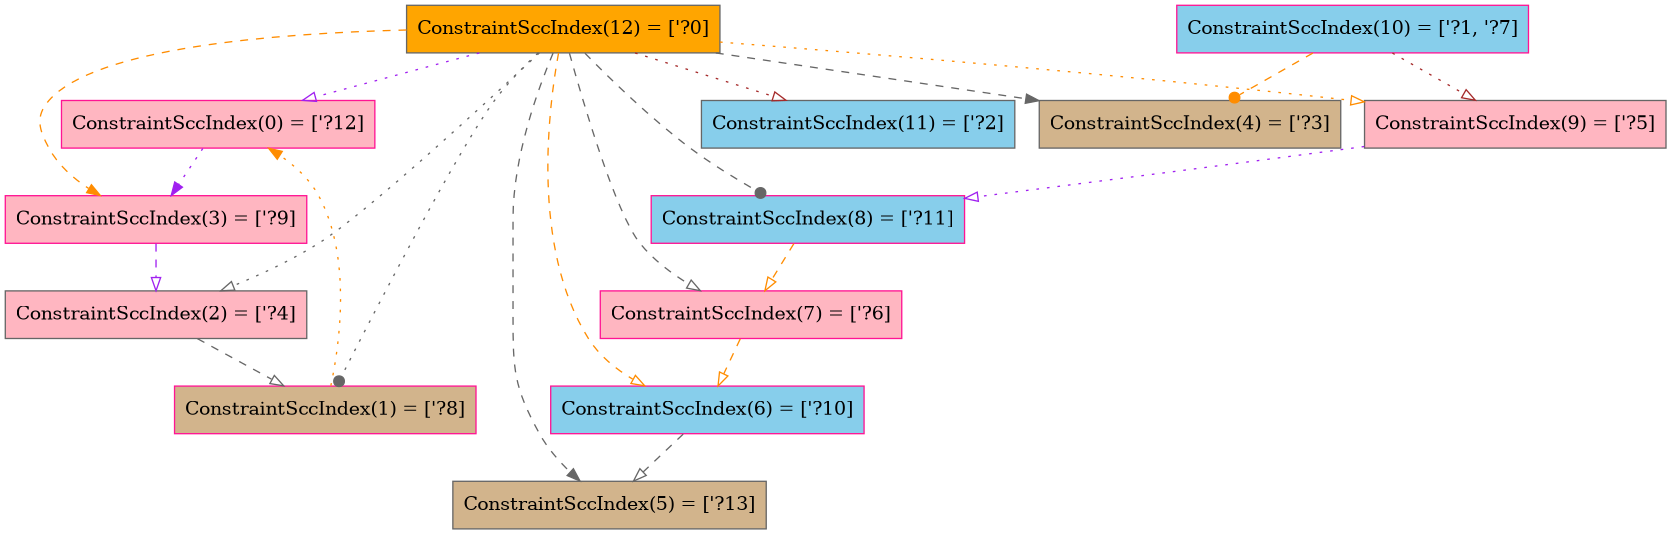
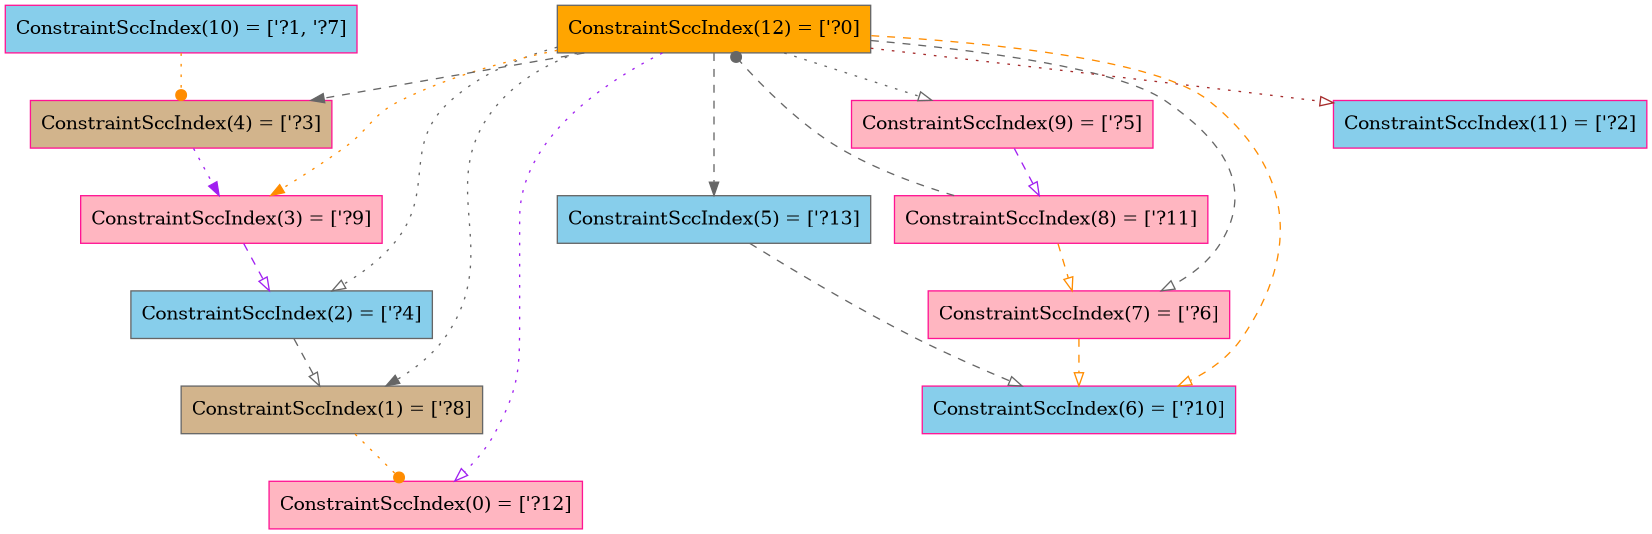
(168, 52) -> (408, 97)
(1036, 69) -> (851, 75)
(1428, 73) -> none
(1276, 74) -> (181, 72)
(858, 124) -> (1490, 124)
(1190, 124) -> (181, 124)
(1515, 124) -> (1002, 124)
(665, 128) -> (836, 146)
(191, 167) -> (203, 166)
(1171, 172) -> (1024, 166)
(430, 208) -> (468, 204)
(808, 219) -> (1051, 219)
(338, 261) -> (375, 454)
(156, 315) -> (282, 315)
(325, 410) -> (332, 410)
(663, 453) -> (877, 318)
(610, 505) -> (714, 219)
